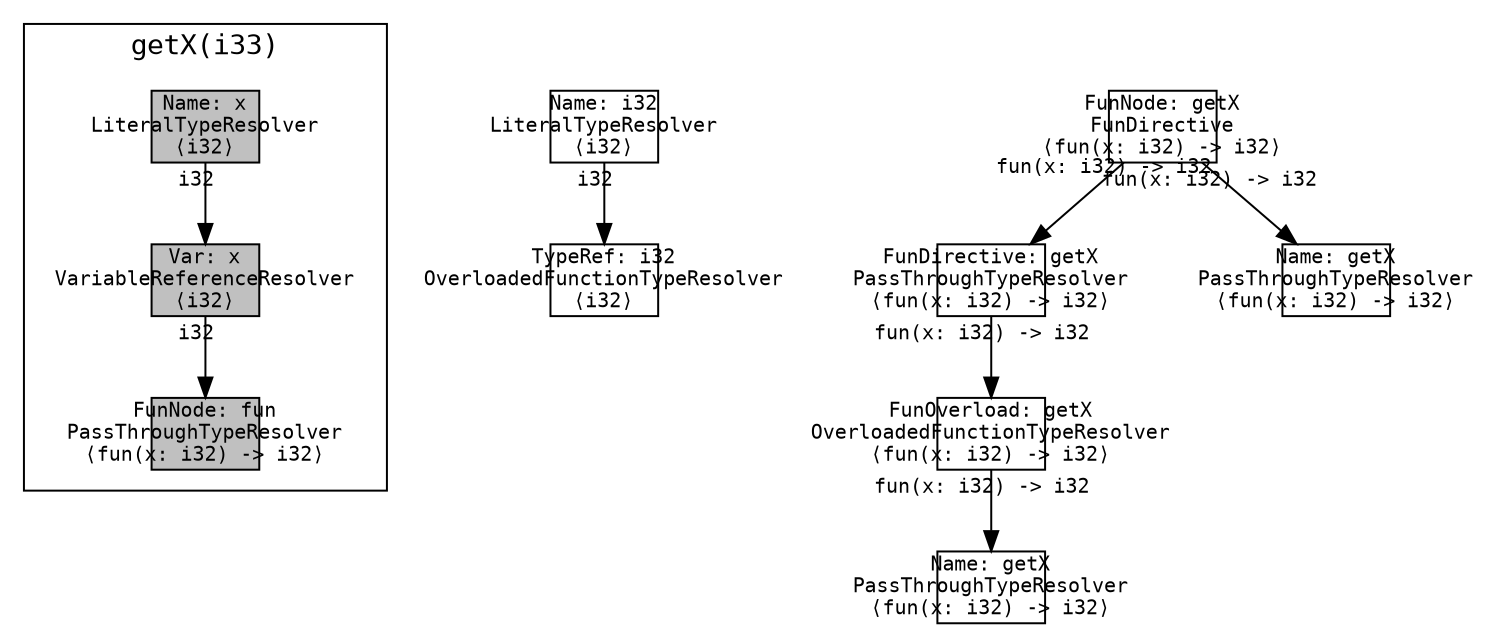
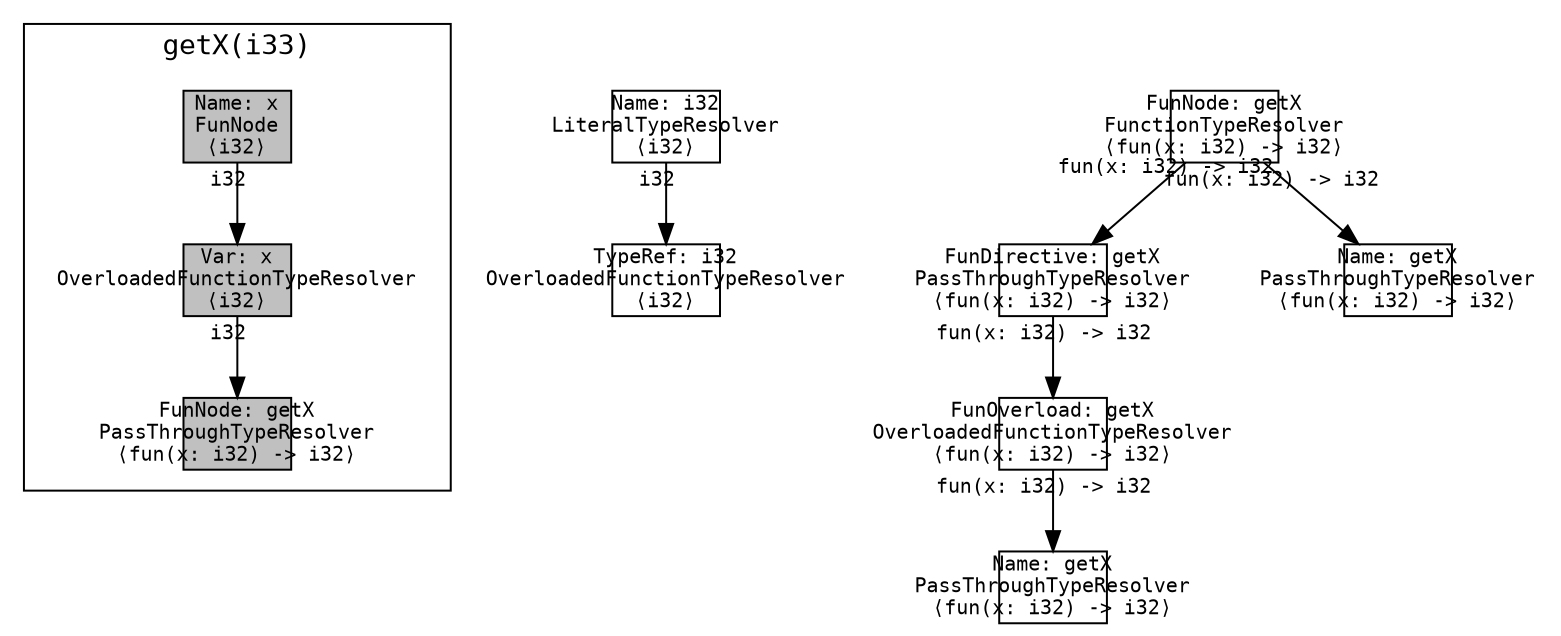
(205, 127) -> (237, 127)
(1163, 127) -> (1225, 127)
(205, 280) -> (237, 280)
(205, 434) -> (237, 434)
